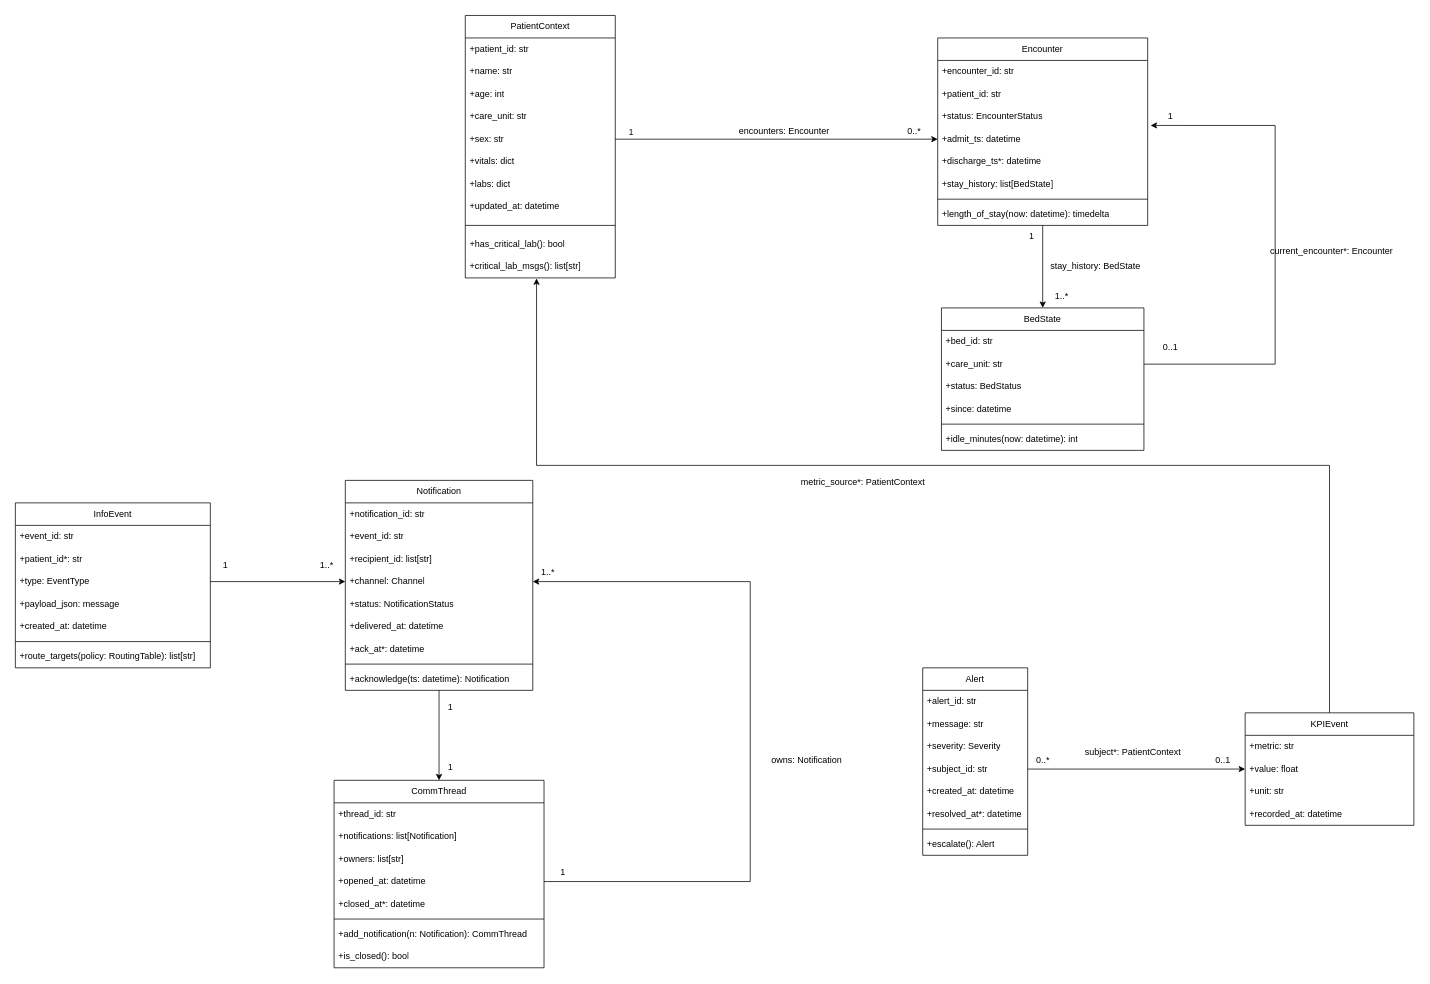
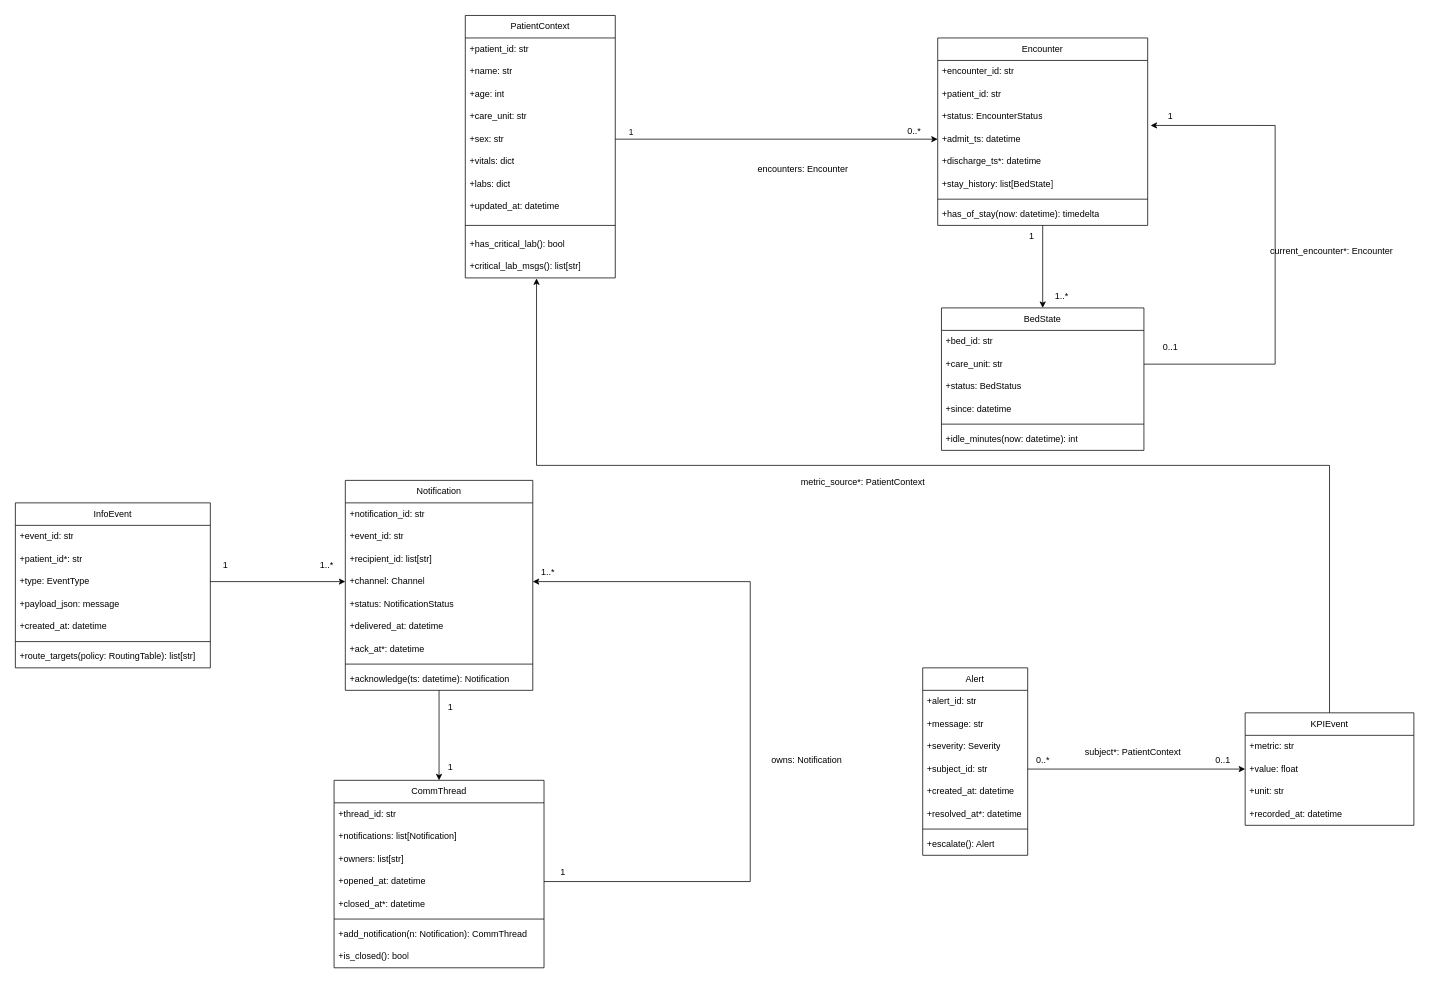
(784, 132) -> (803, 169)
(1036, 214) -> (1030, 214)
(1095, 267) -> none
